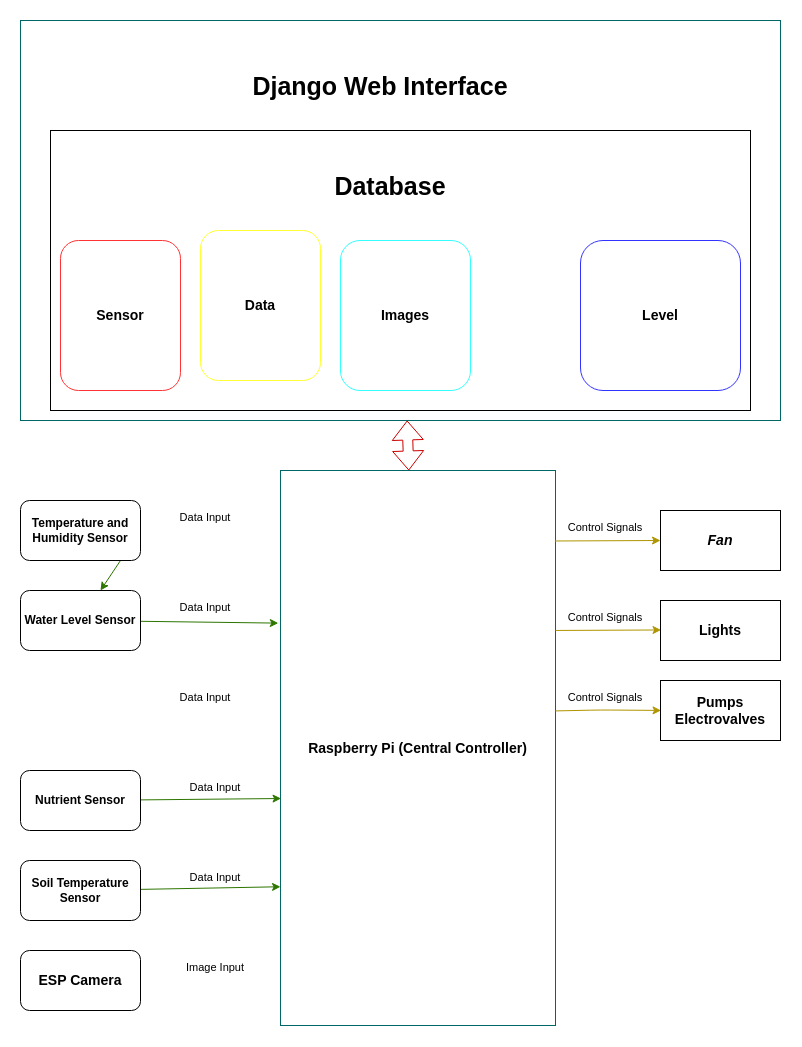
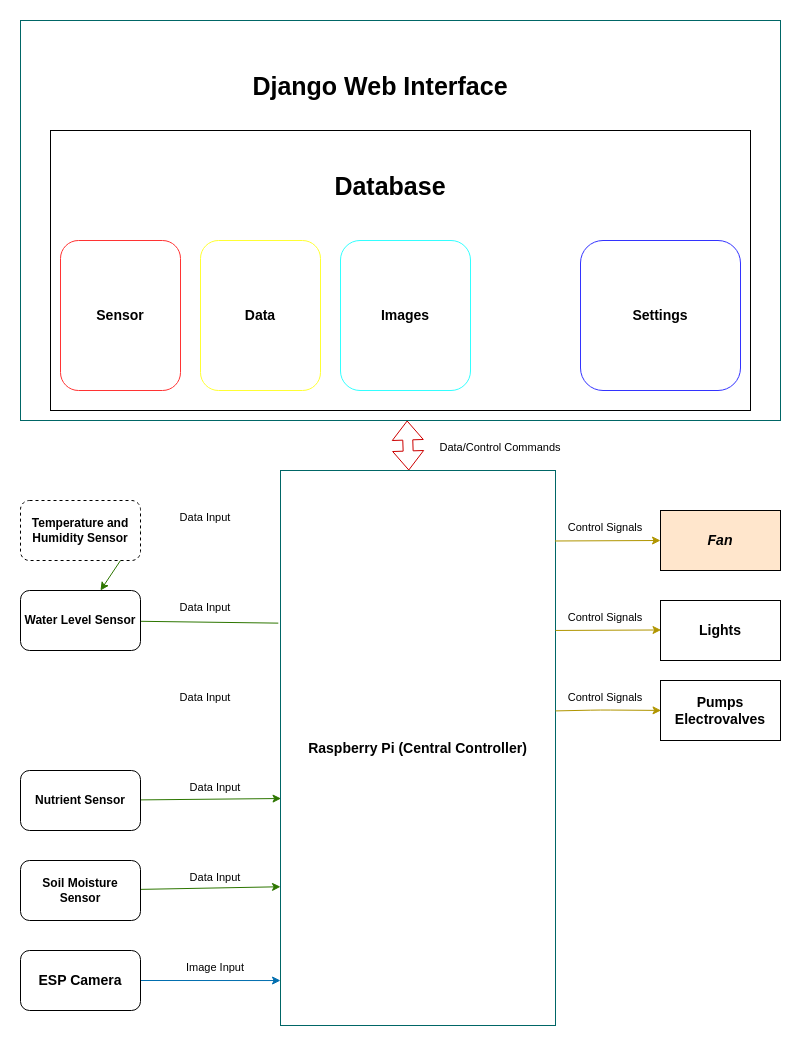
(261, 306) -> (261, 316)
(661, 316) -> (661, 316)
none -> (501, 446)
(81, 531) -> (81, 531)
(721, 541) -> (721, 541)
(270, 623) -> (272, 623)
(81, 891) -> (81, 891)
none -> (207, 981)
